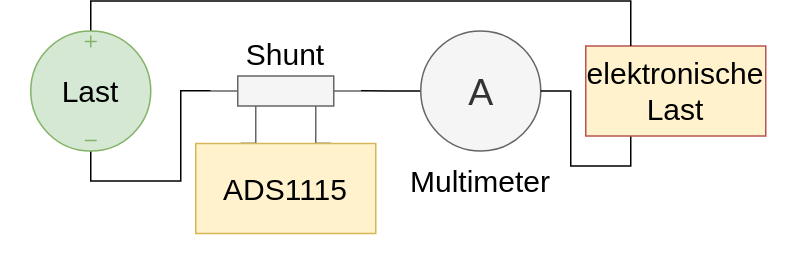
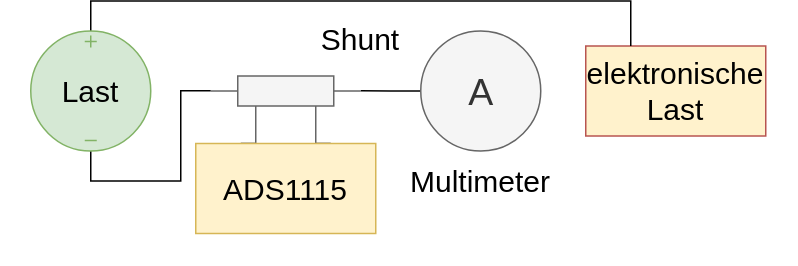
(286, 53) -> (361, 38)
(571, 159) -> none
